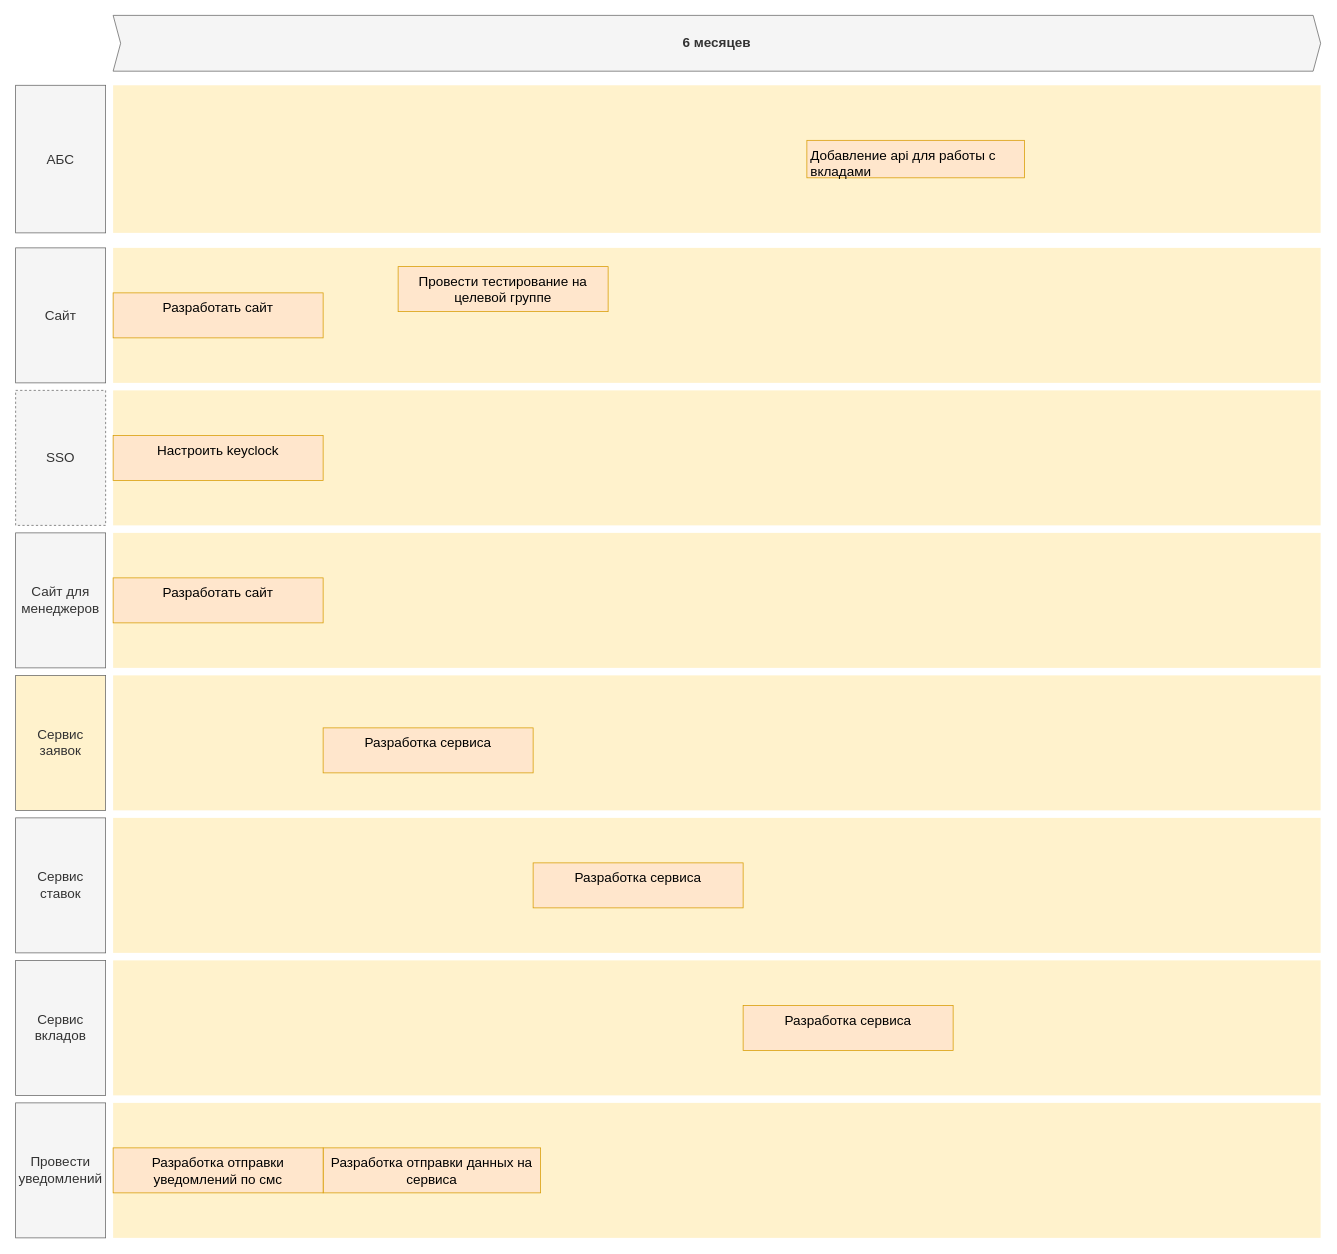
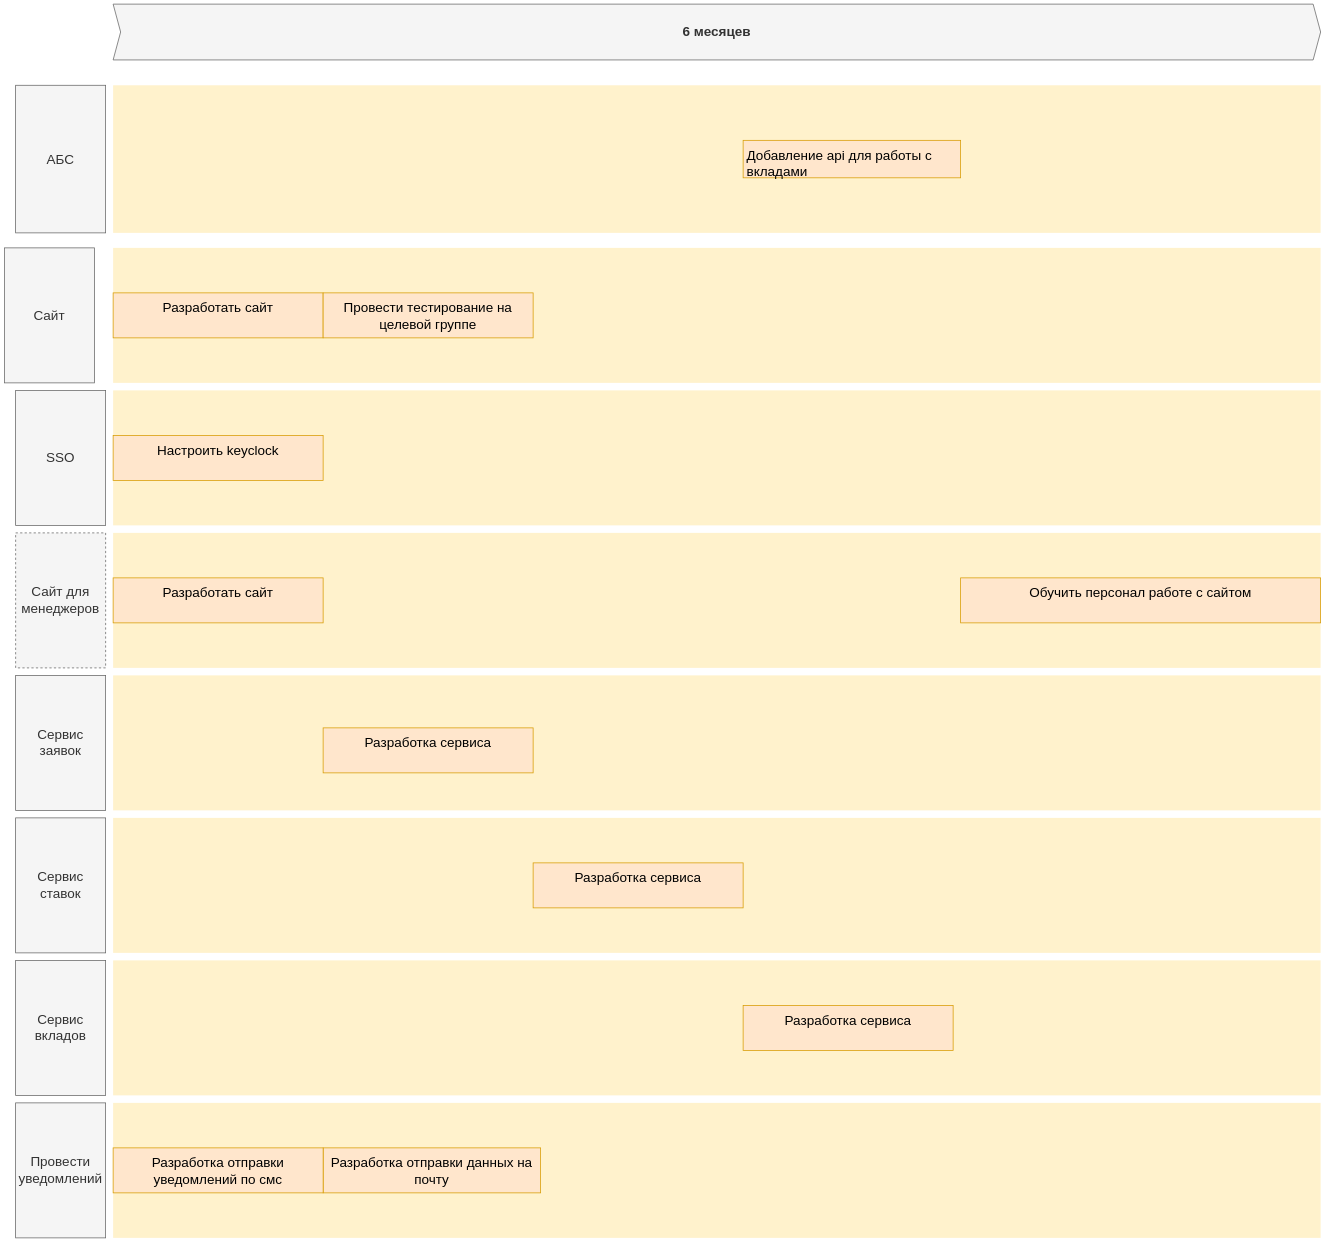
(717, 43) -> (717, 32)
(915, 159) -> (852, 159)
(503, 289) -> (428, 315)
(60, 315) -> (49, 315)
(60, 458) -> (60, 458)
(60, 600) -> (60, 600)
none -> (1140, 600)
(60, 743) -> (60, 743)
(432, 1172) -> (432, 1172)
